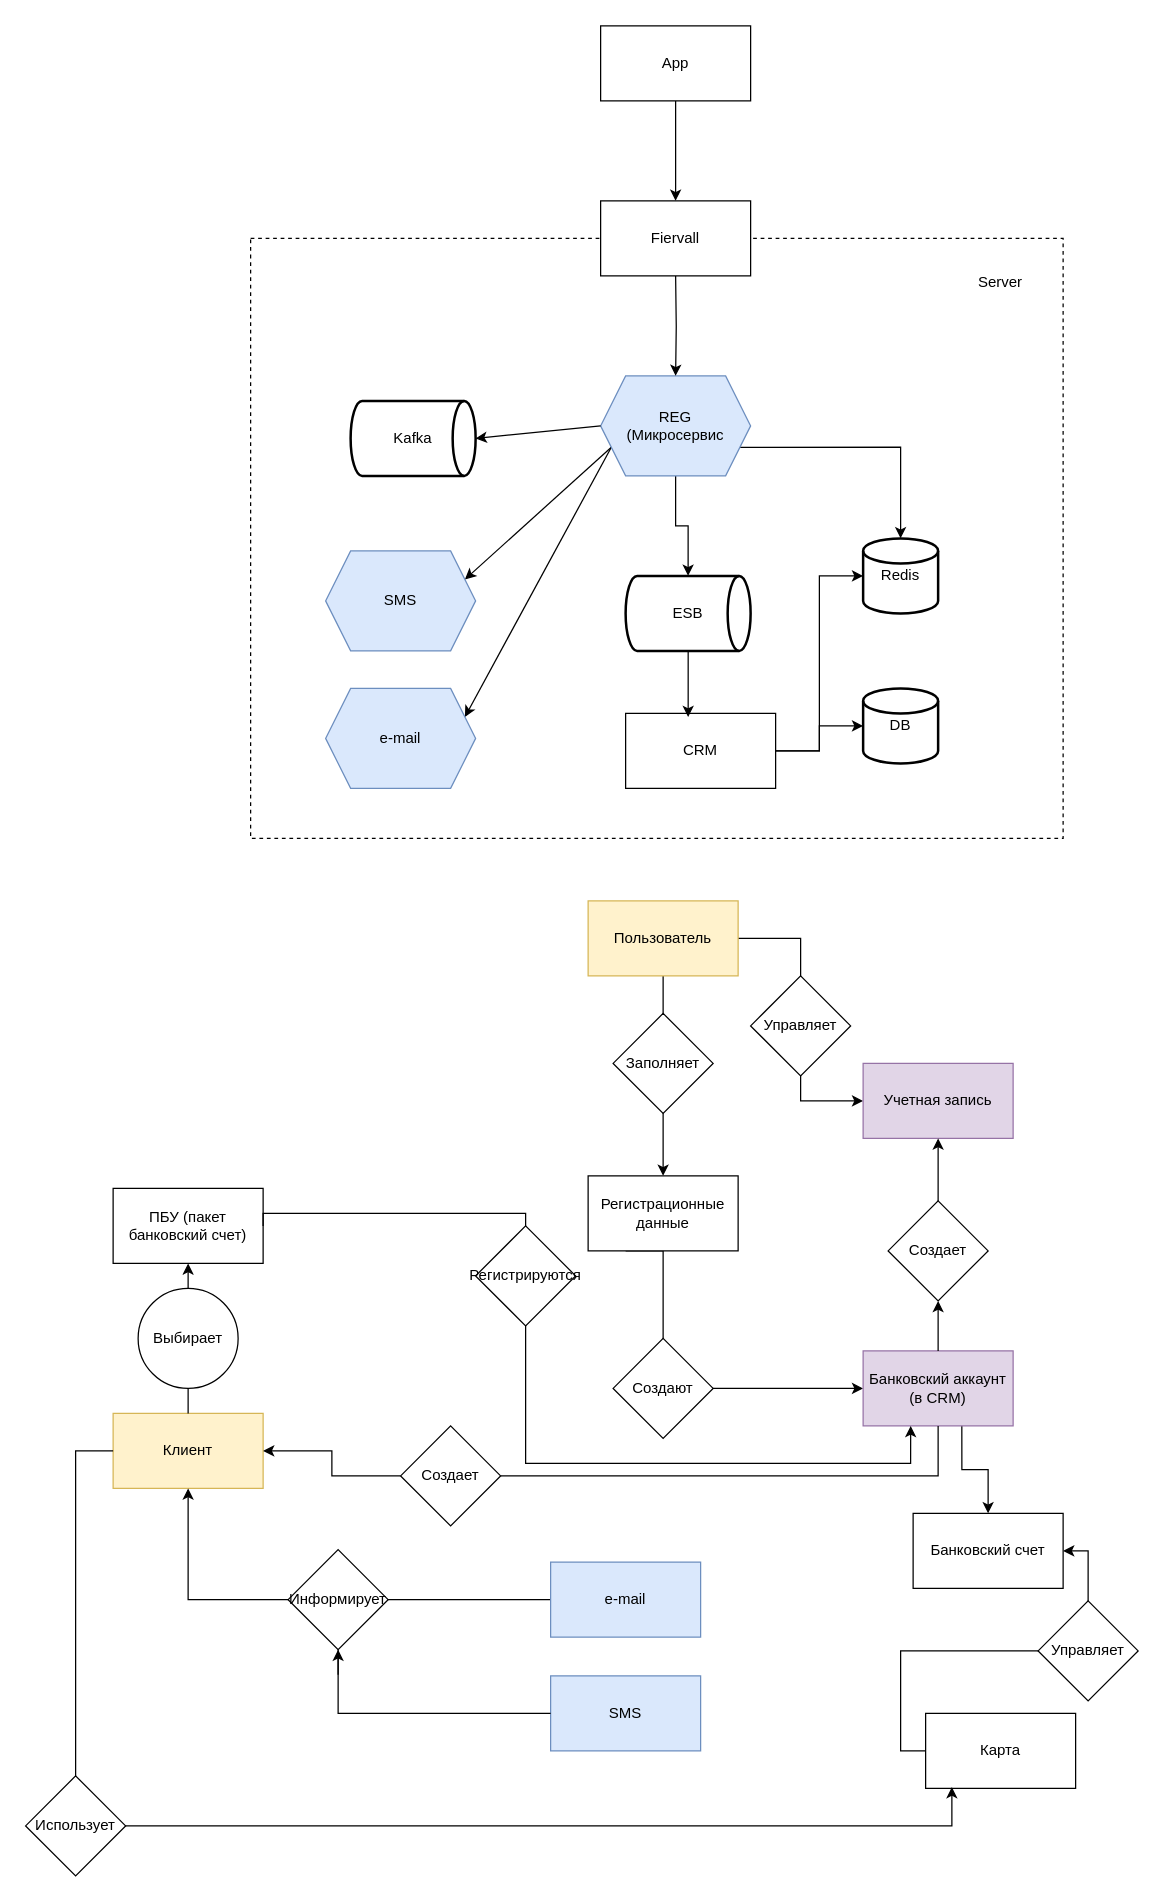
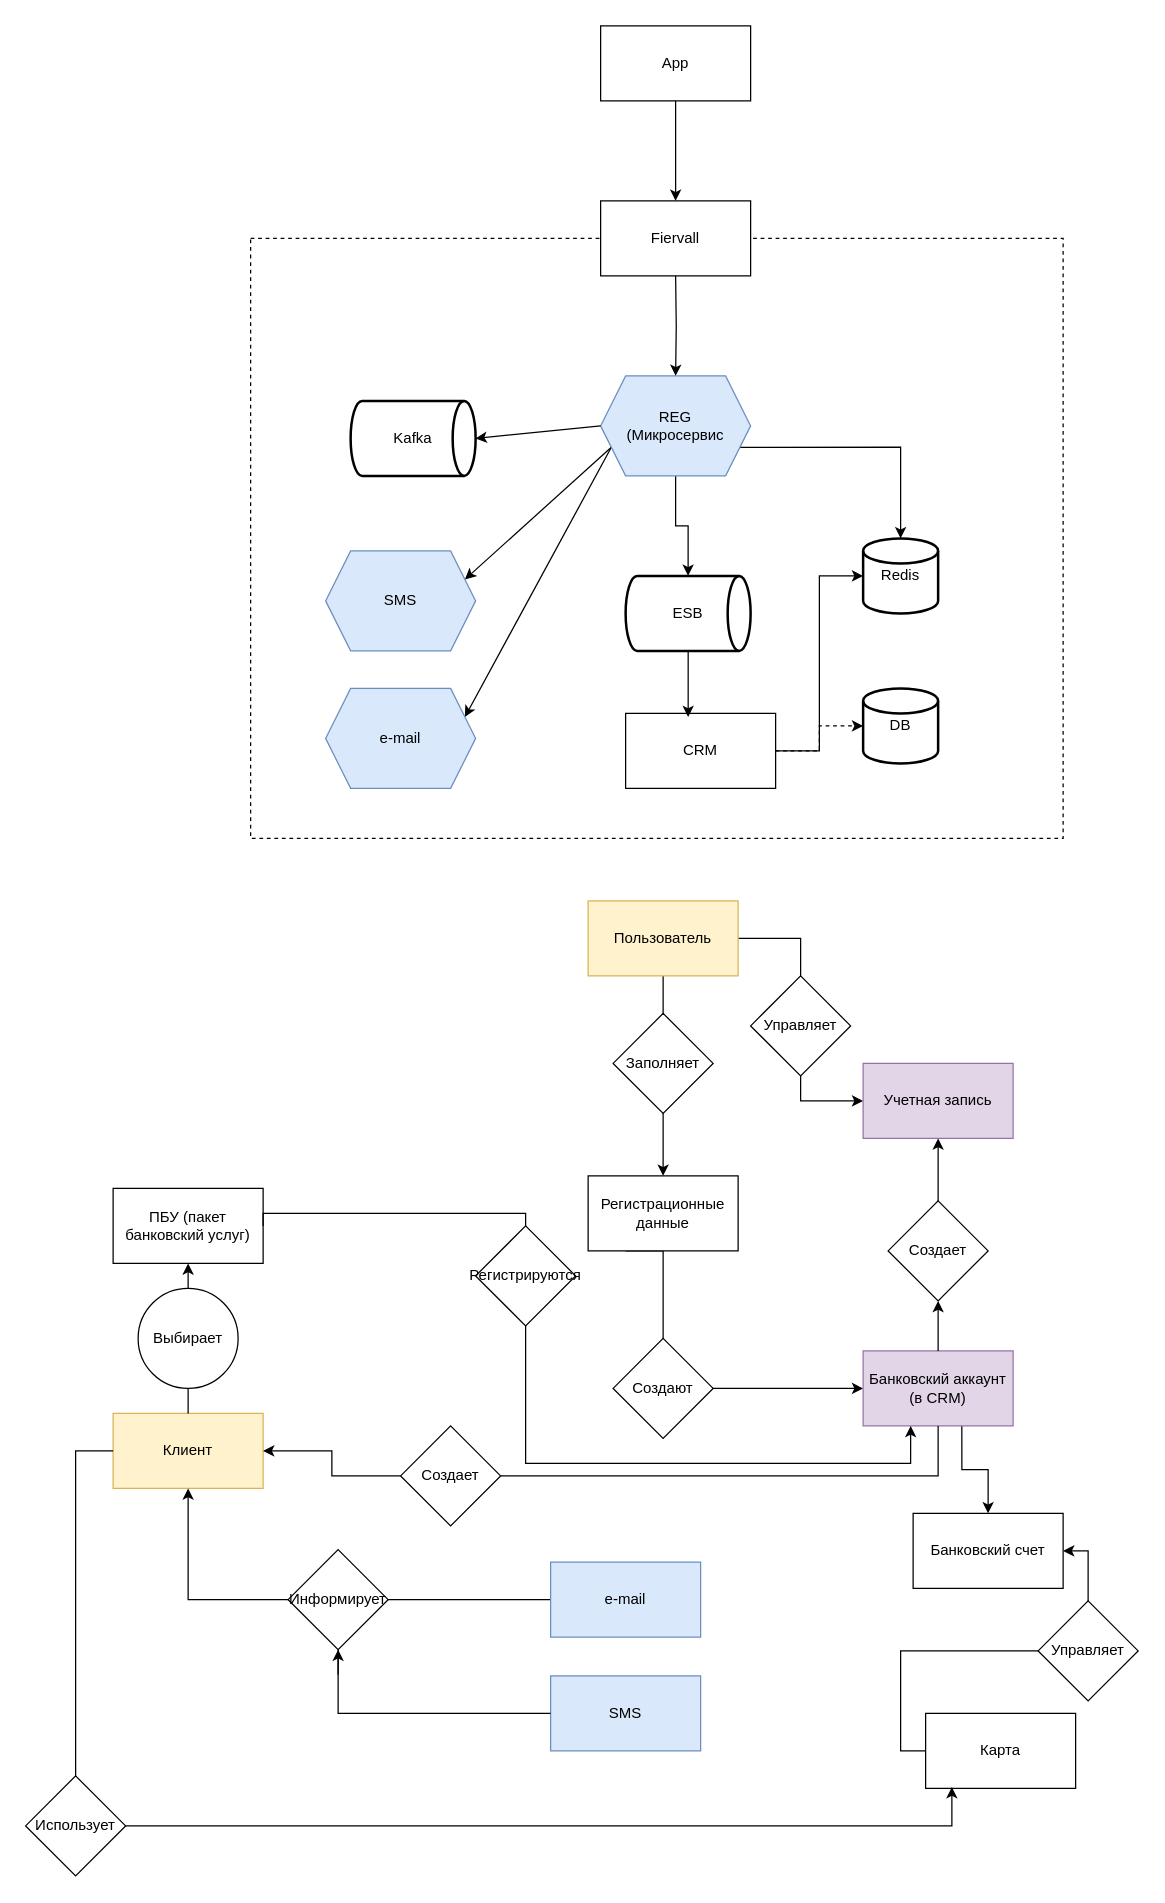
(1001, 282) -> none
(838, 726) -> (838, 726)
(188, 1226) -> (188, 1226)
